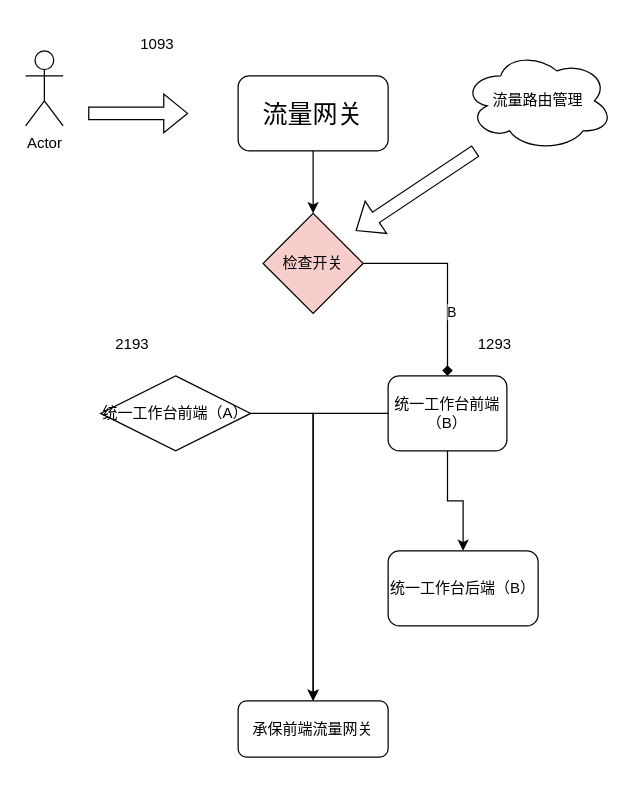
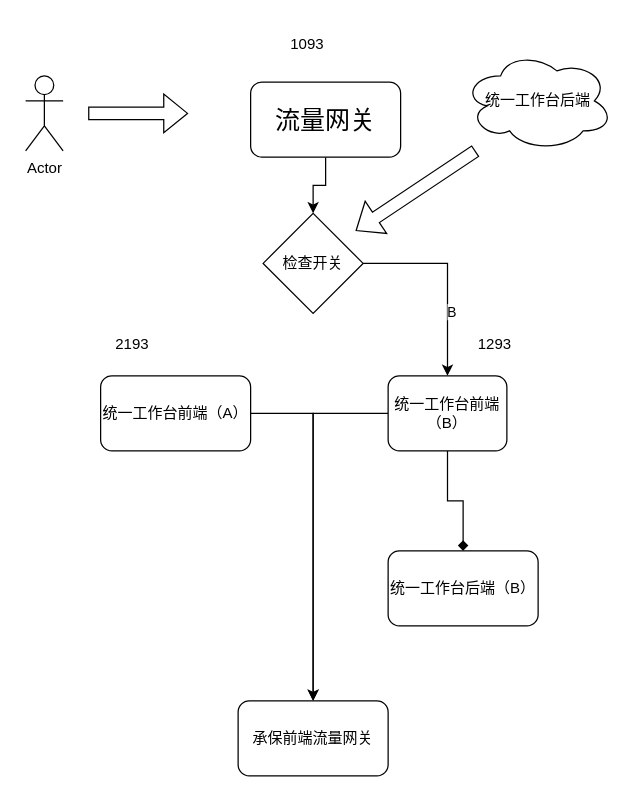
(157, 44) -> (307, 44)
(44, 88) -> (44, 113)
(538, 101) -> (538, 101)
(313, 113) -> (326, 119)
(313, 263) -> (313, 263)
(448, 365) -> (448, 366)
(176, 413) -> (176, 413)
(463, 541) -> (463, 540)
(313, 729) -> (313, 738)
